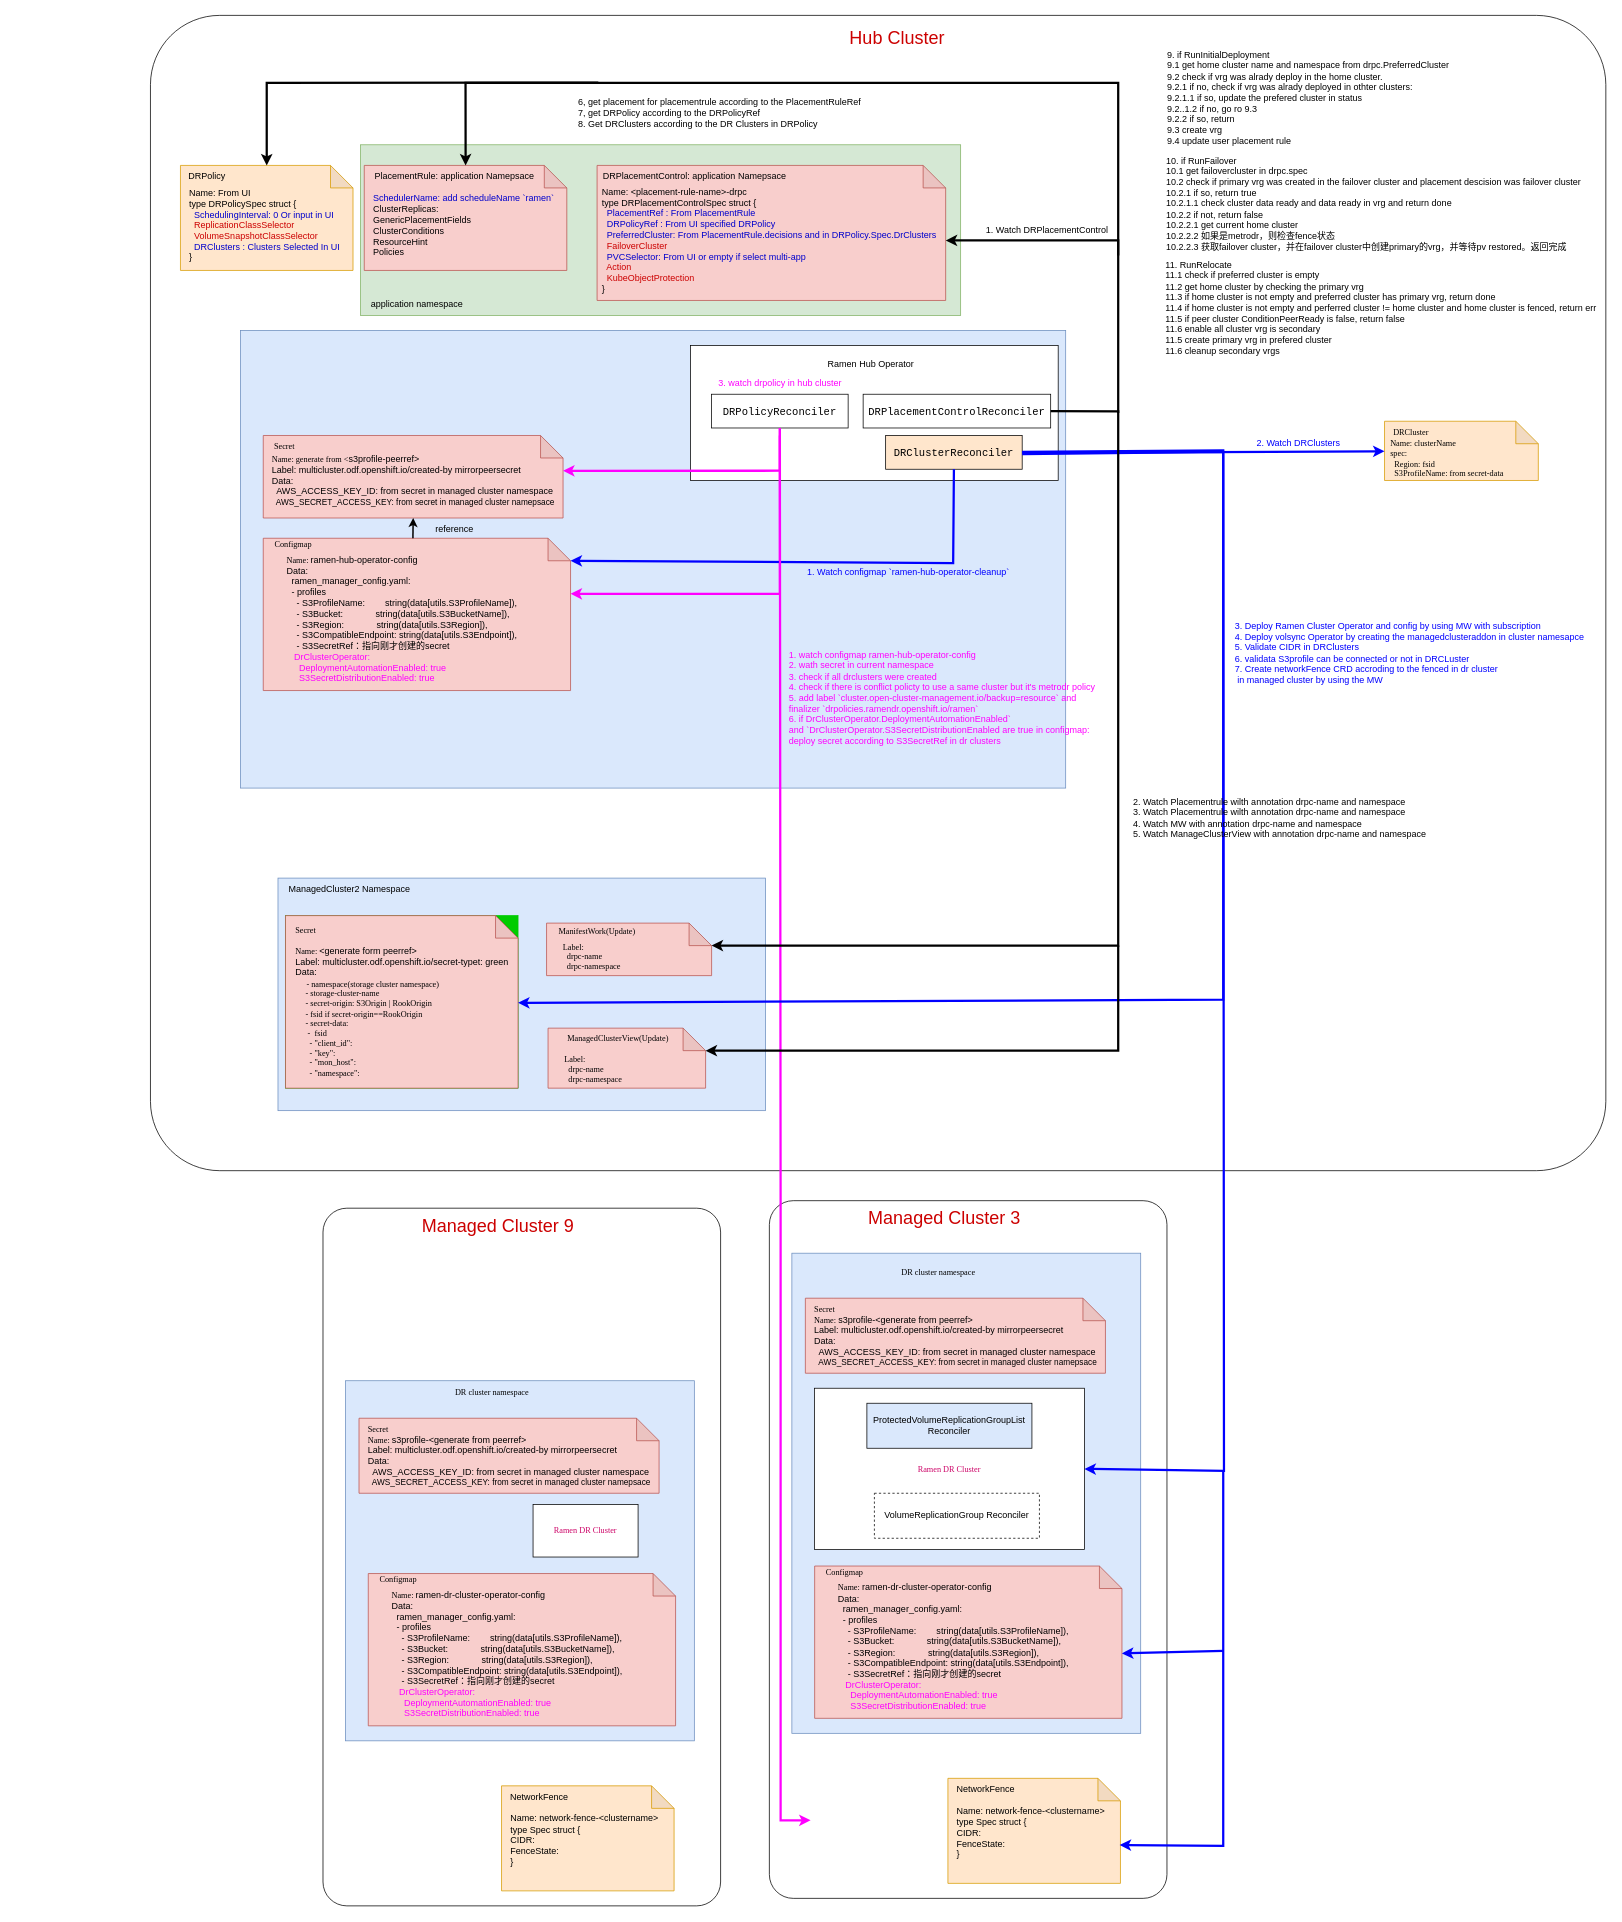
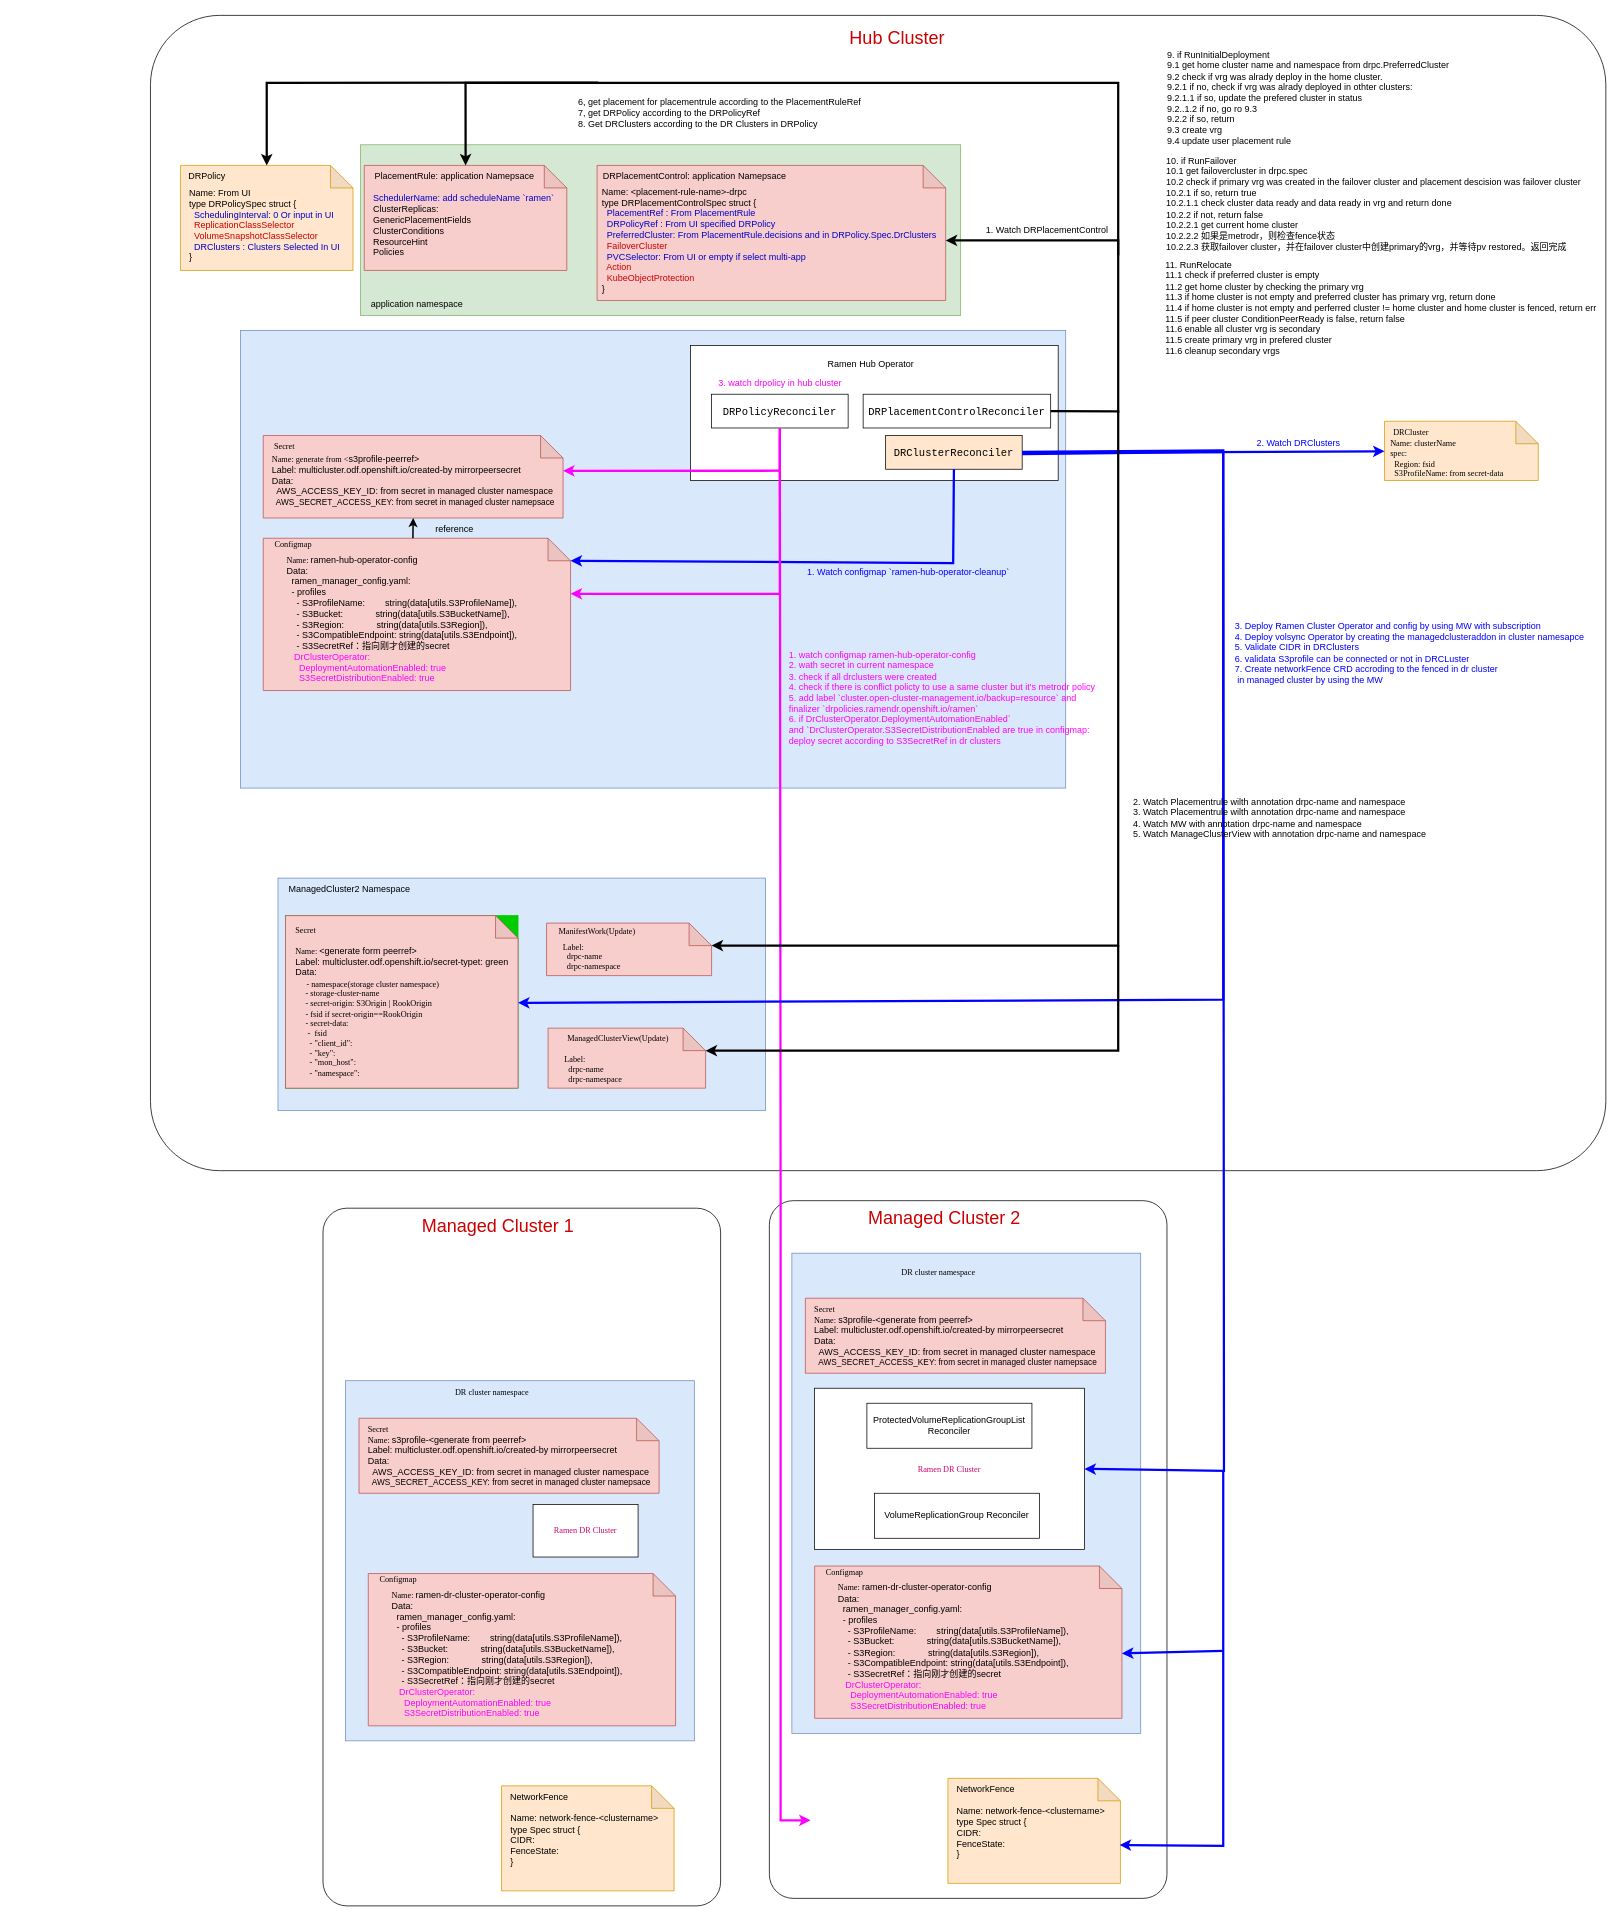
(944, 1218) -> (944, 1218)
(498, 1226) -> (498, 1226)
(949, 1425) -> (949, 1425)
(957, 1515) -> (957, 1515)
